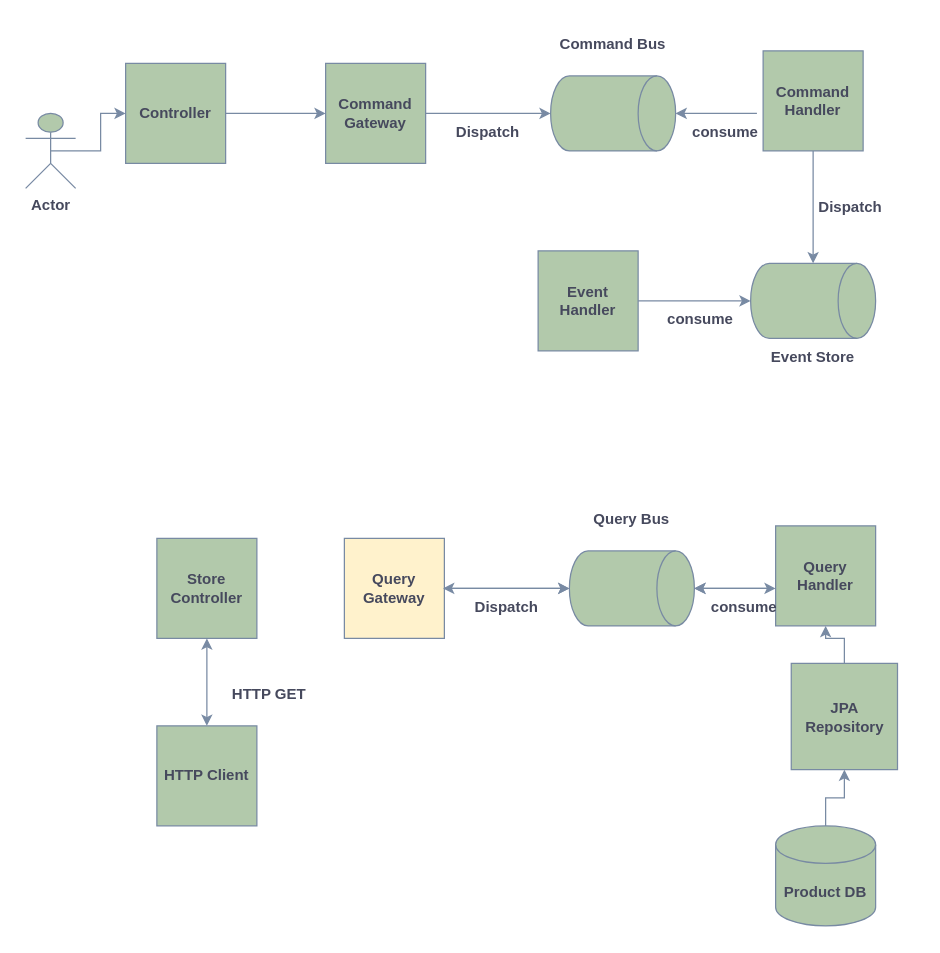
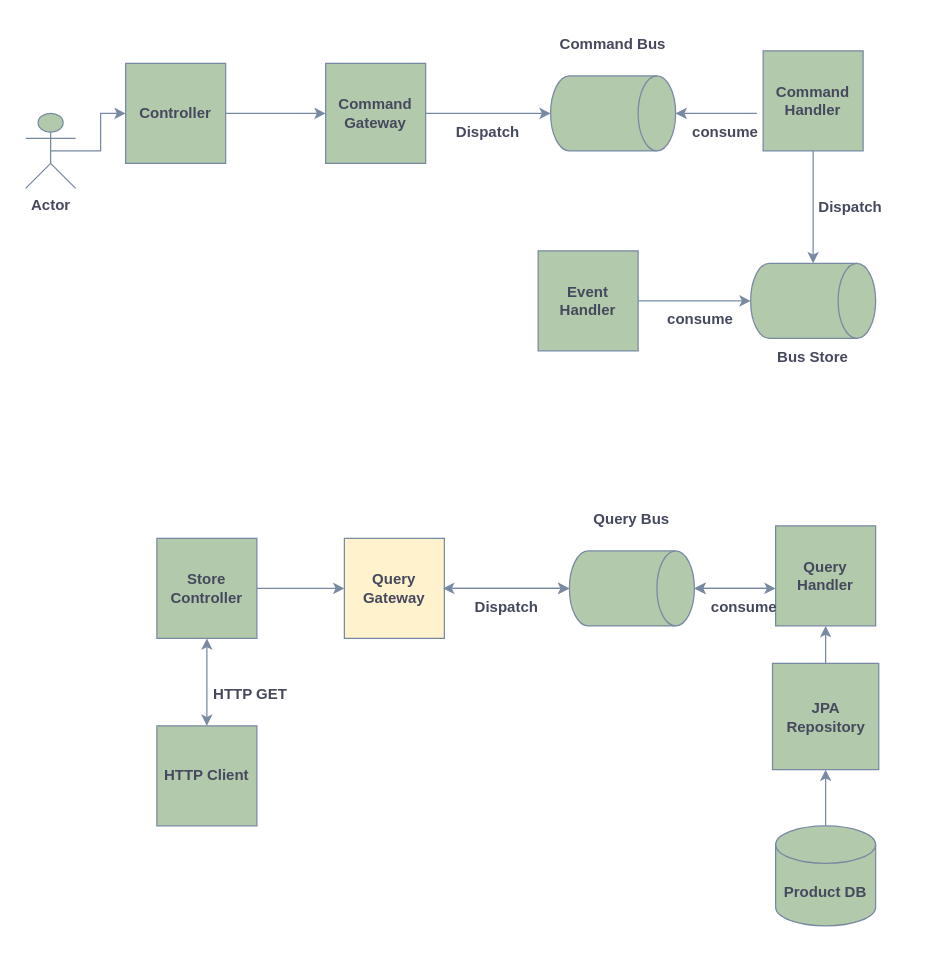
(813, 357) -> (813, 357)
none -> (296, 588)
(269, 694) -> (251, 694)
(844, 716) -> (826, 716)
